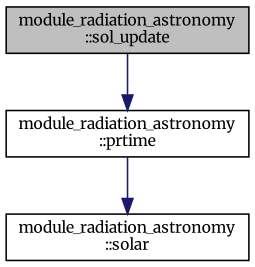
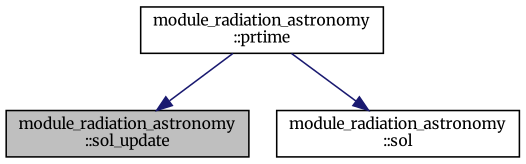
(128, 74) -> (201, 77)
(128, 237) -> (398, 134)
